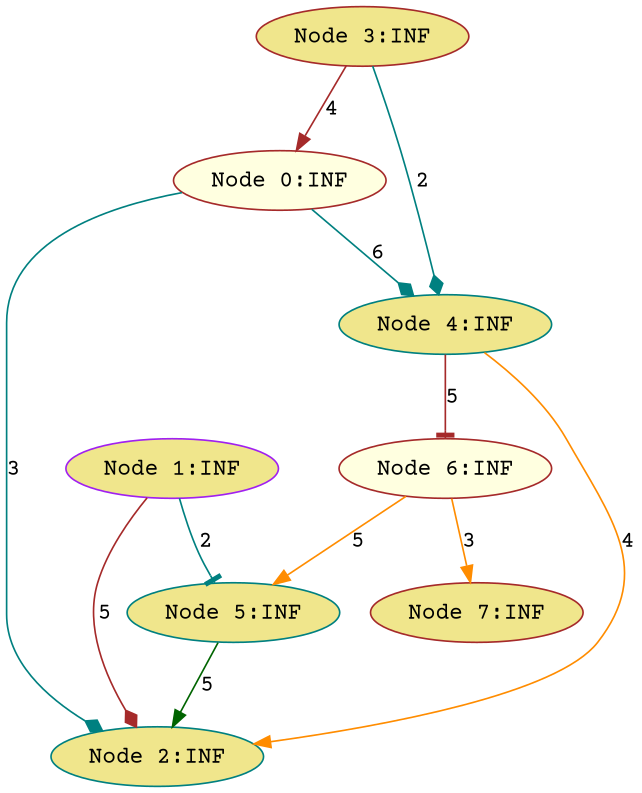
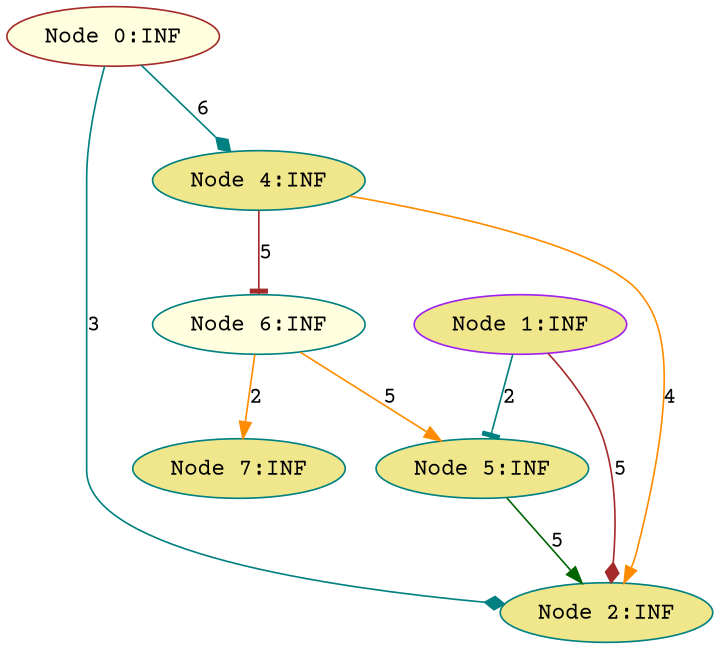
(363, 36) -> none
(445, 469) -> (259, 324)
(469, 541) -> (256, 397)
(477, 613) -> (239, 469)
